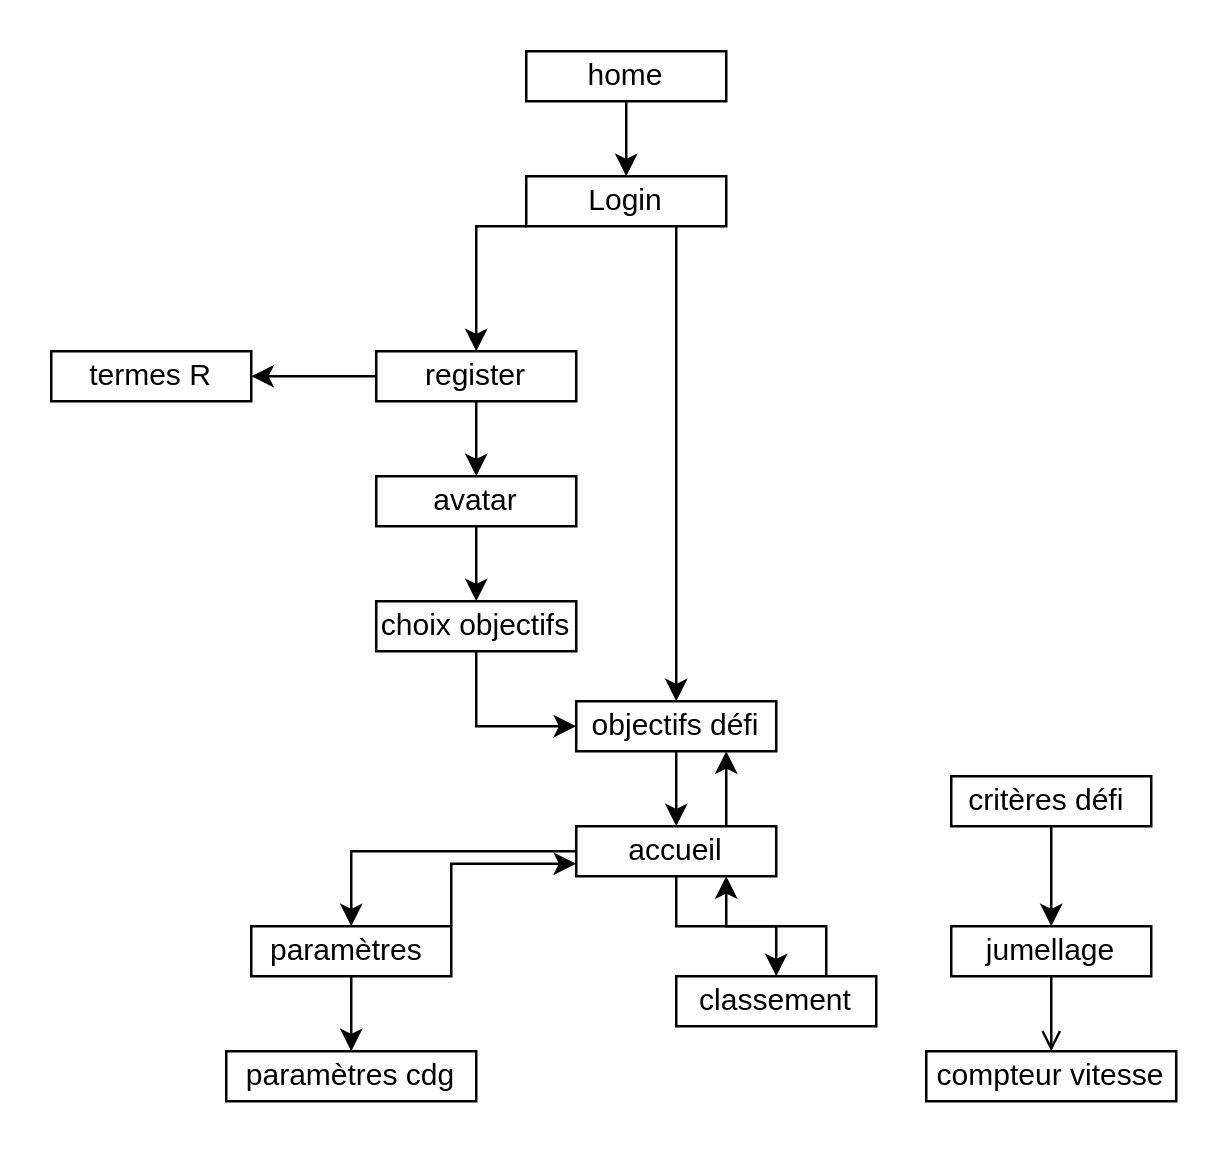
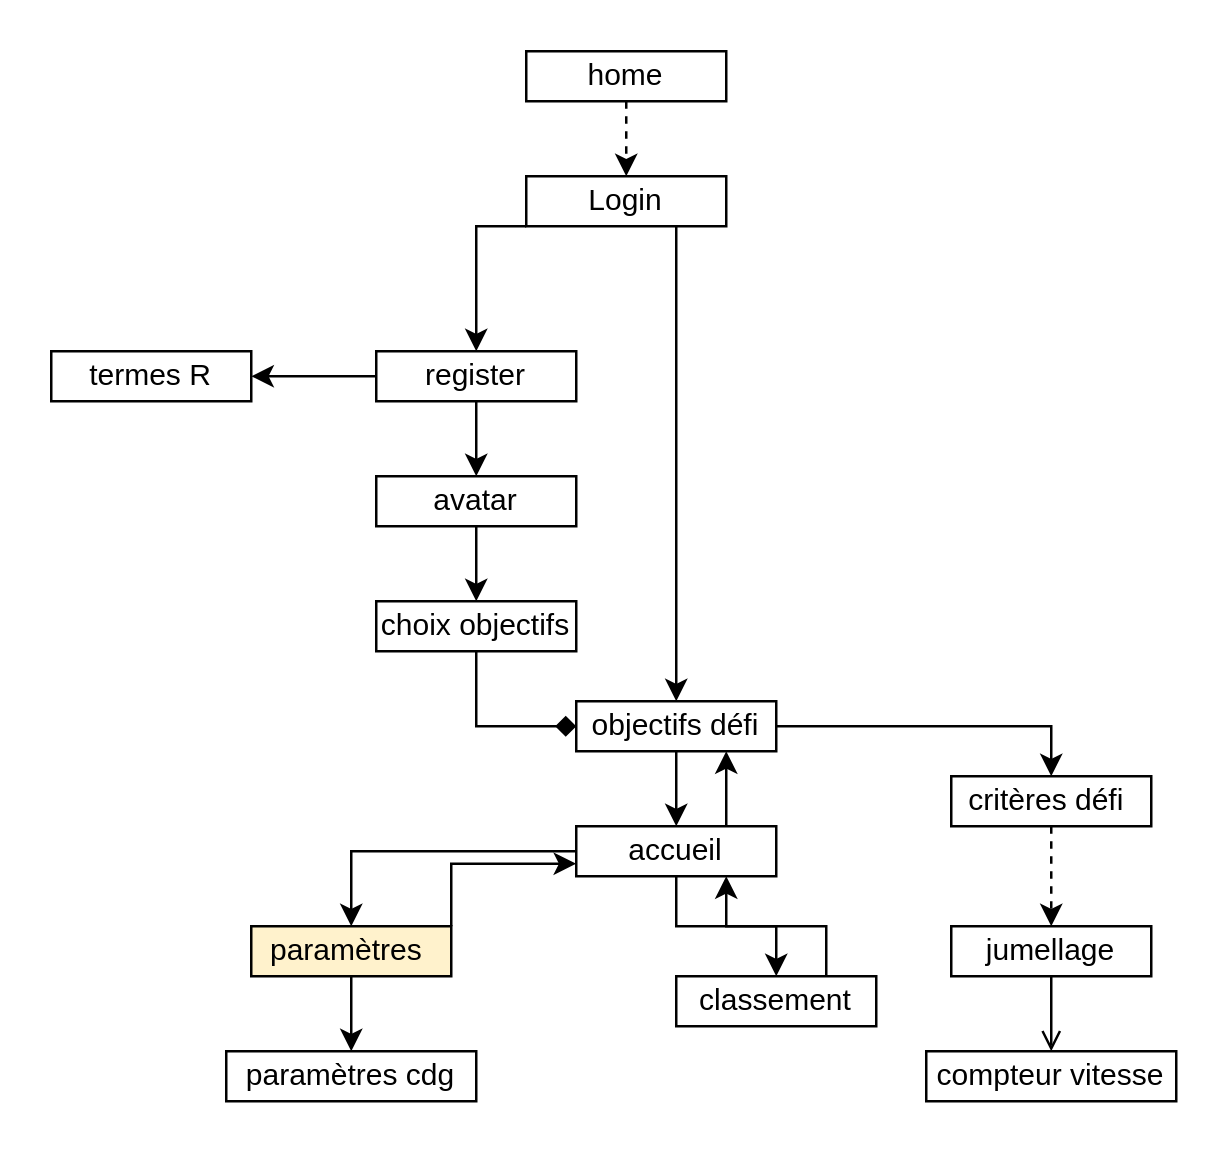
(626, 132) -> (626, 132)
(557, 726) -> (556, 726)
none -> (930, 726)
(1051, 867) -> (1051, 867)
(351, 951) -> (351, 951)
